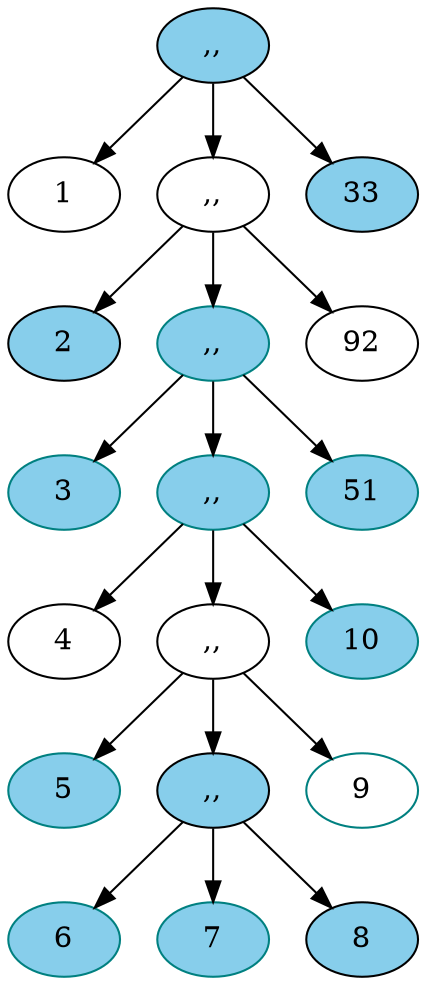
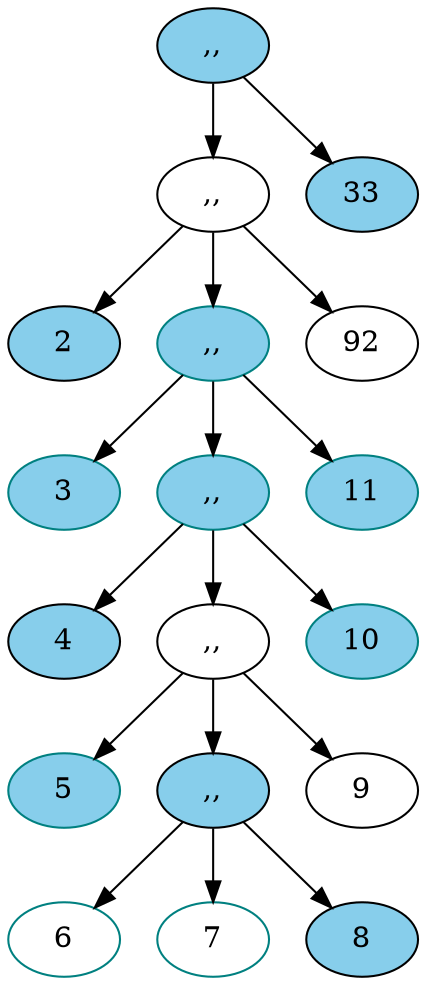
(64, 195) -> none
(362, 493) -> (362, 493)
(64, 642) -> (64, 642)
(362, 791) -> (362, 791)
(64, 940) -> (64, 940)
(213, 940) -> (213, 940)
